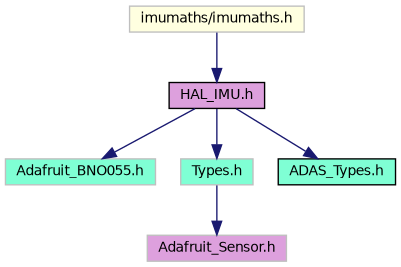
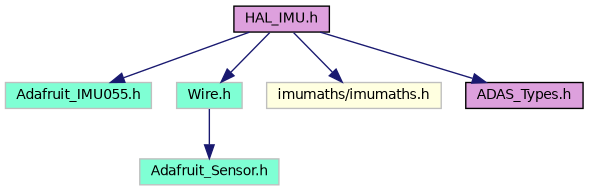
(217, 50) -> (313, 52)
(80, 172) -> (78, 95)
(217, 172) -> (209, 95)
(337, 172) -> (524, 95)
(217, 248) -> (209, 172)
